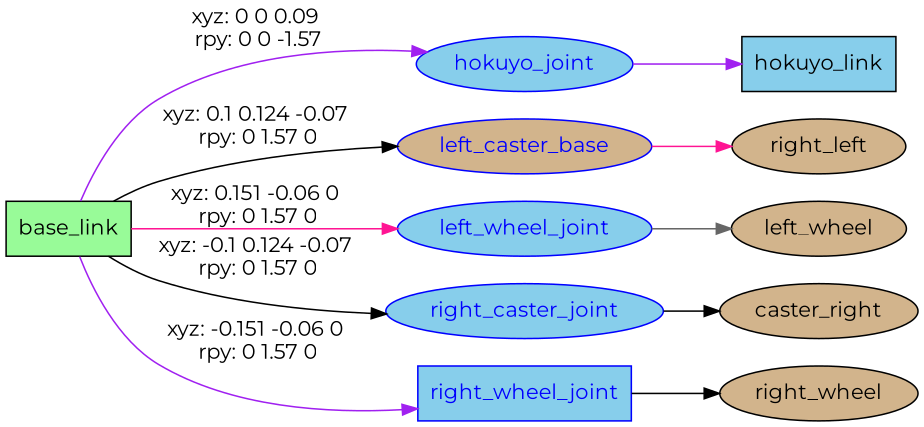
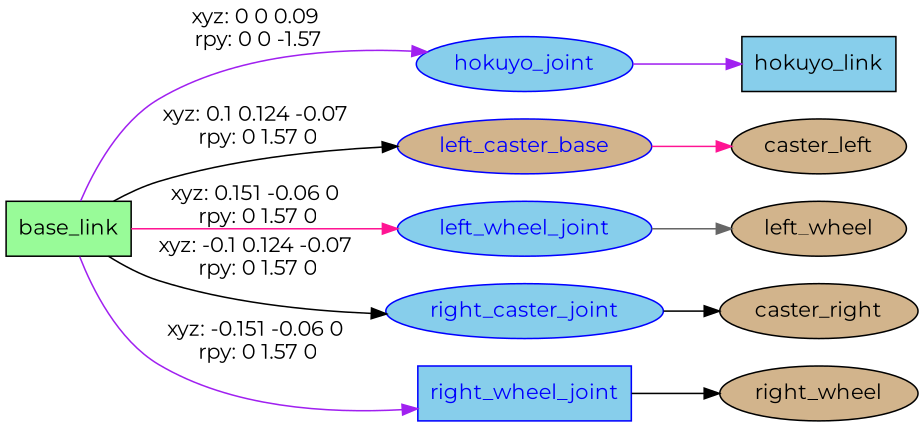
(819, 146) -> (819, 146)
